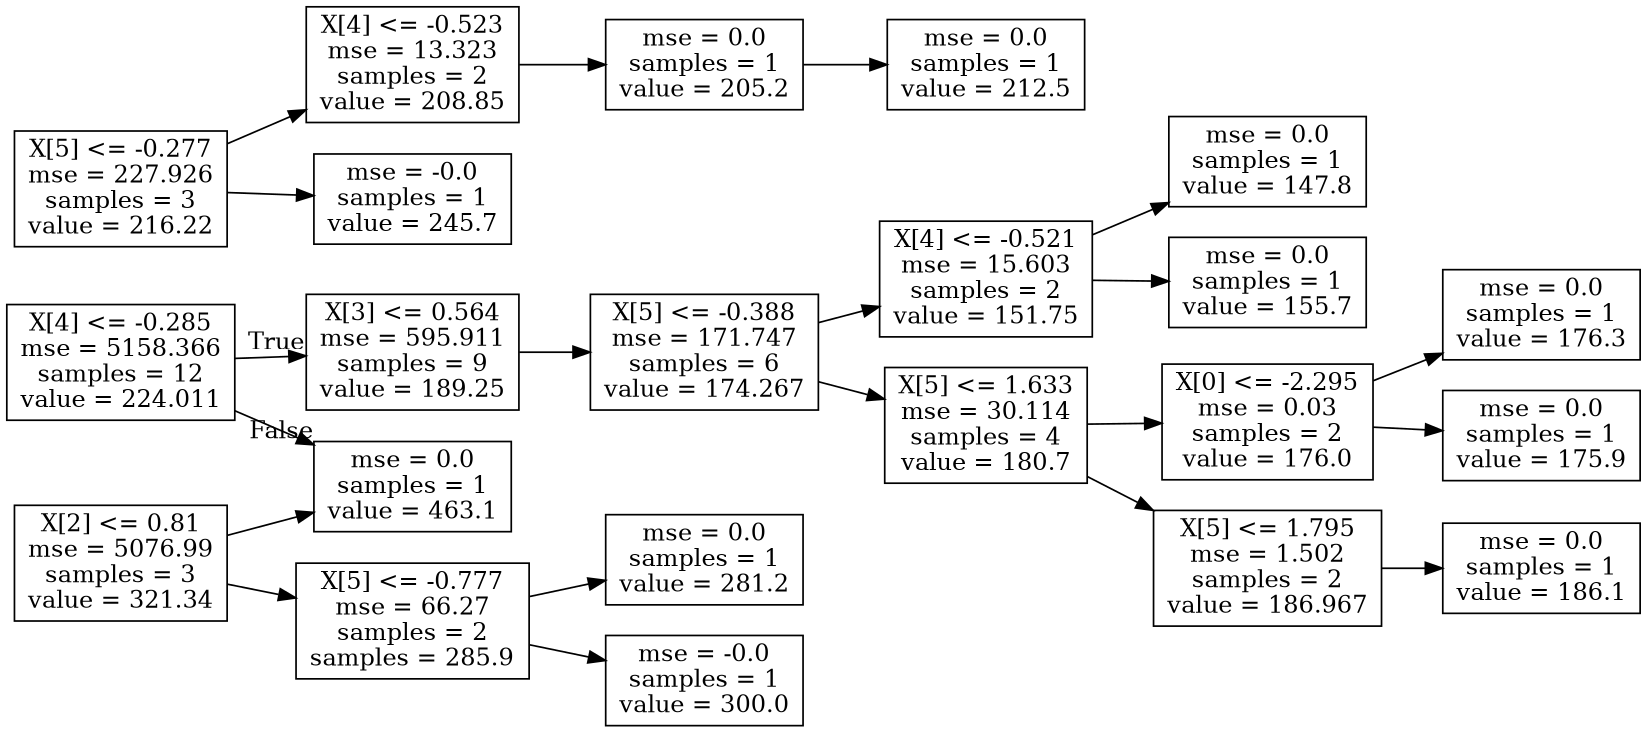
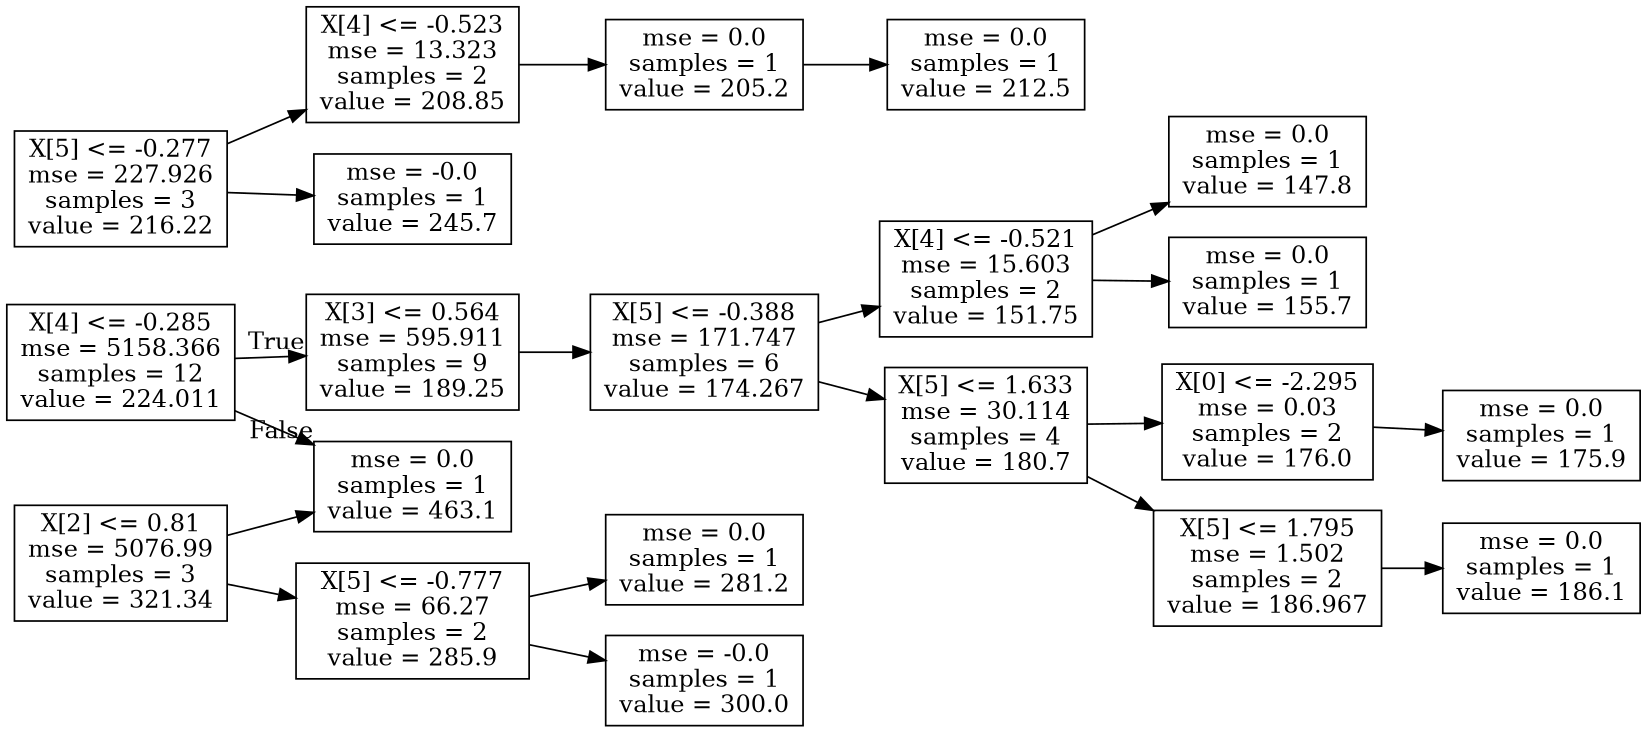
(1541, 315) -> none
(413, 621) -> (413, 621)
